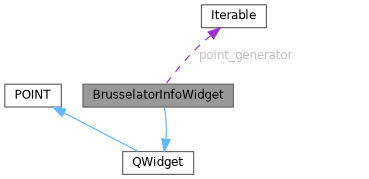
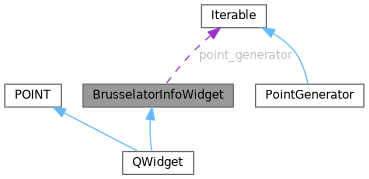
none -> (310, 96)
(166, 123) -> (150, 135)
